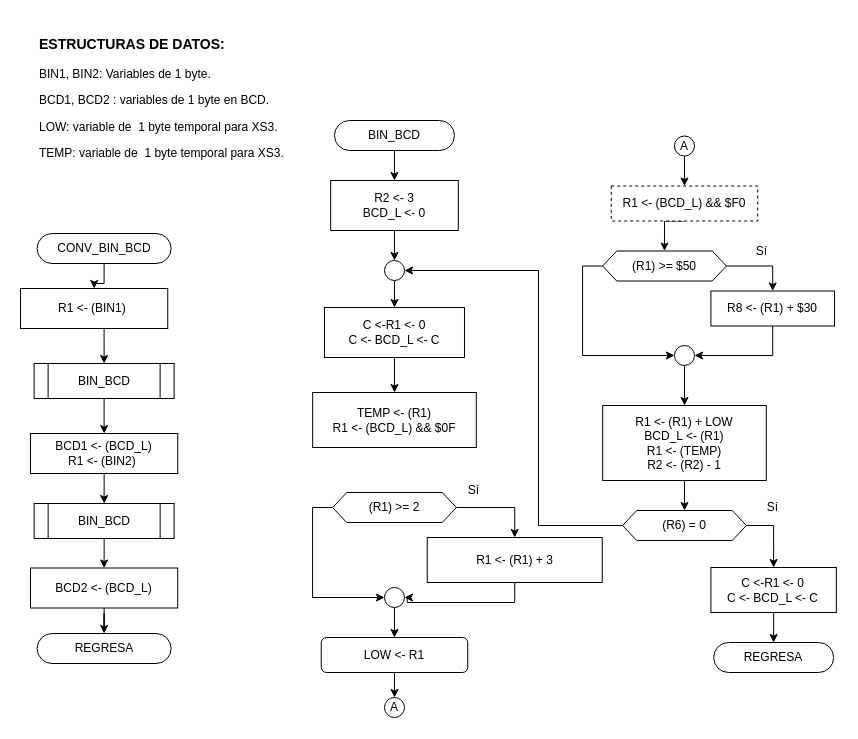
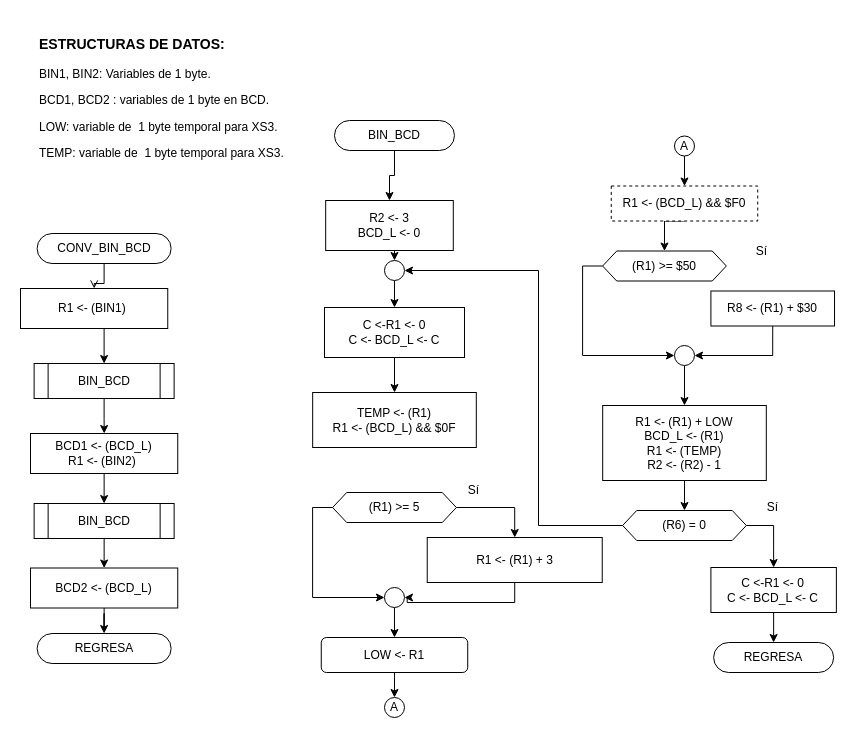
(394, 206) -> (389, 226)
(759, 266) -> none
(95, 284) -> (94, 284)
(395, 508) -> (395, 508)
